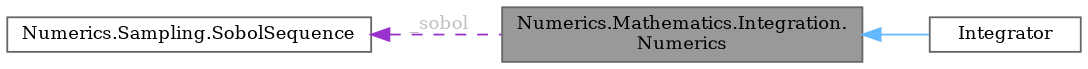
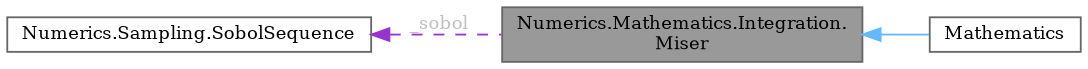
(682, 35) -> (682, 35)
(1005, 35) -> (1005, 35)
